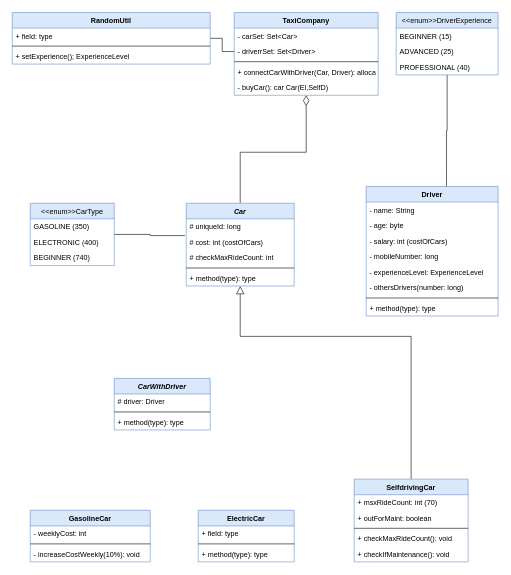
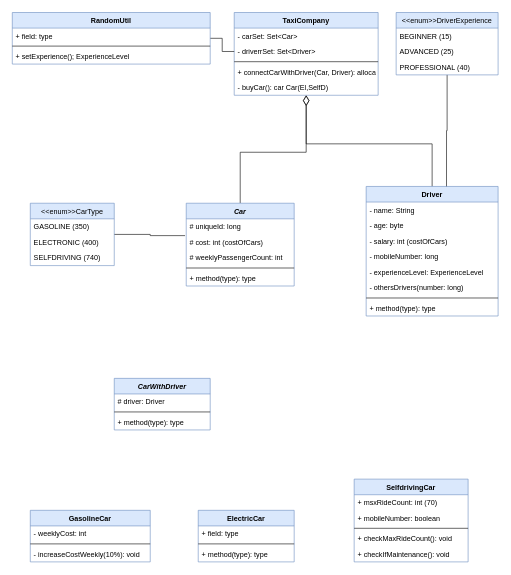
none -> (391, 144)
(61, 258) -> (67, 258)
(233, 258) -> (239, 258)
(376, 336) -> none
(397, 518) -> (398, 518)
